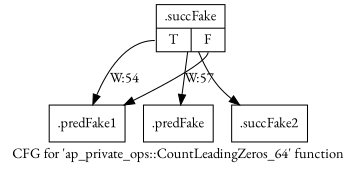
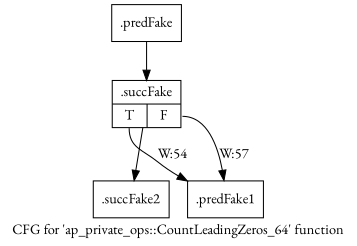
(184, 81) -> (147, 56)
